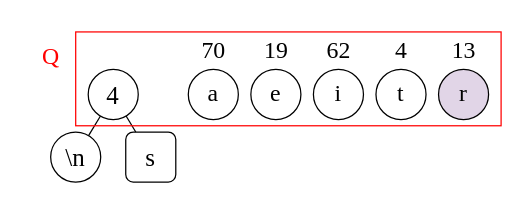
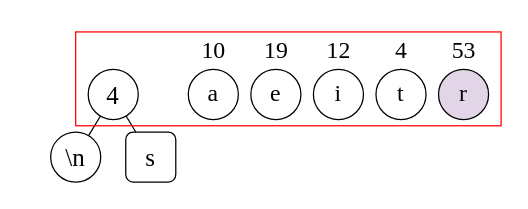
(214, 51) -> (214, 51)
(339, 51) -> (339, 51)
(464, 51) -> (464, 51)
(51, 57) -> none
